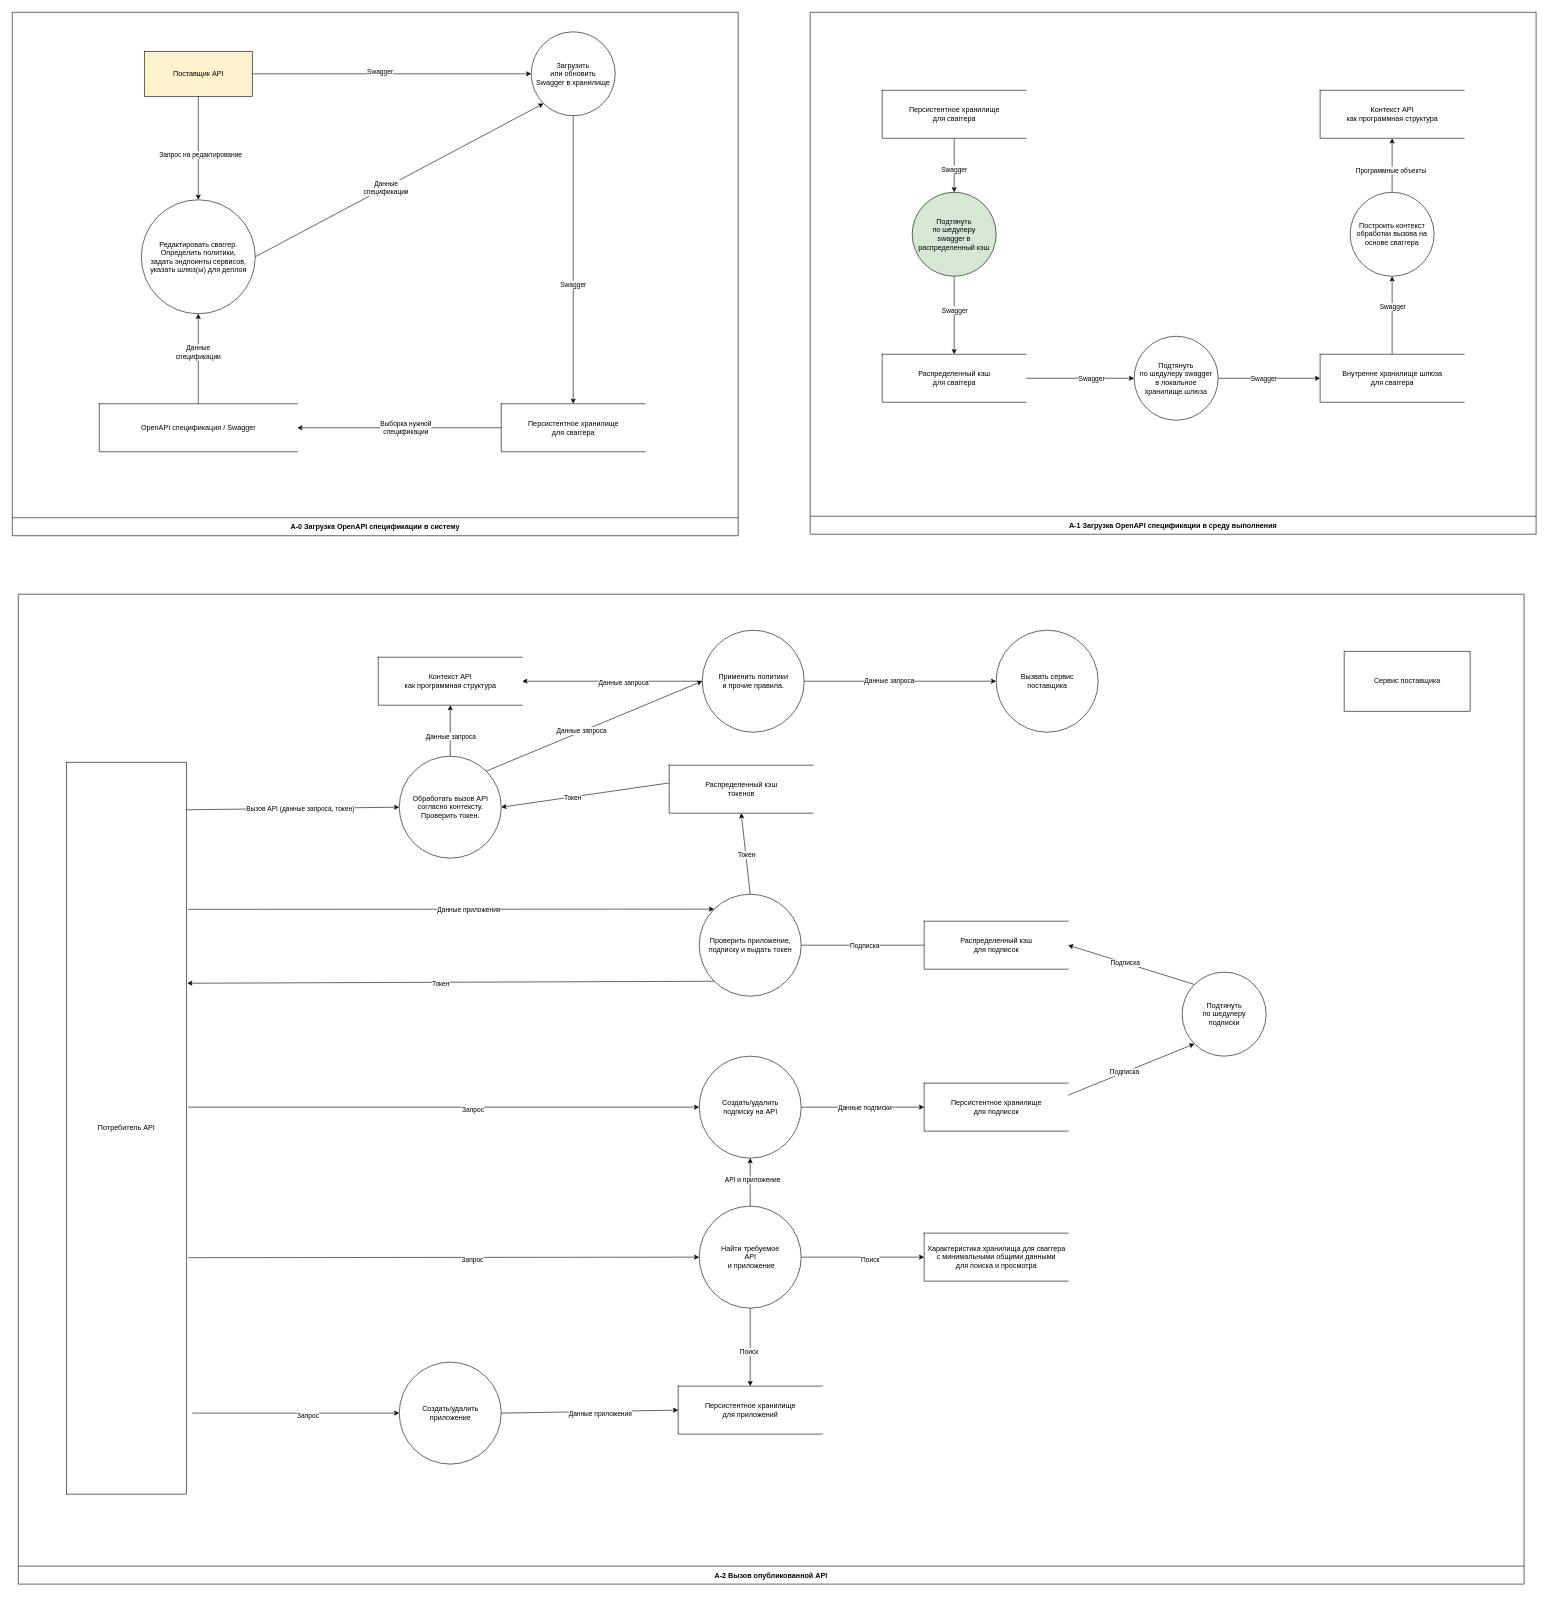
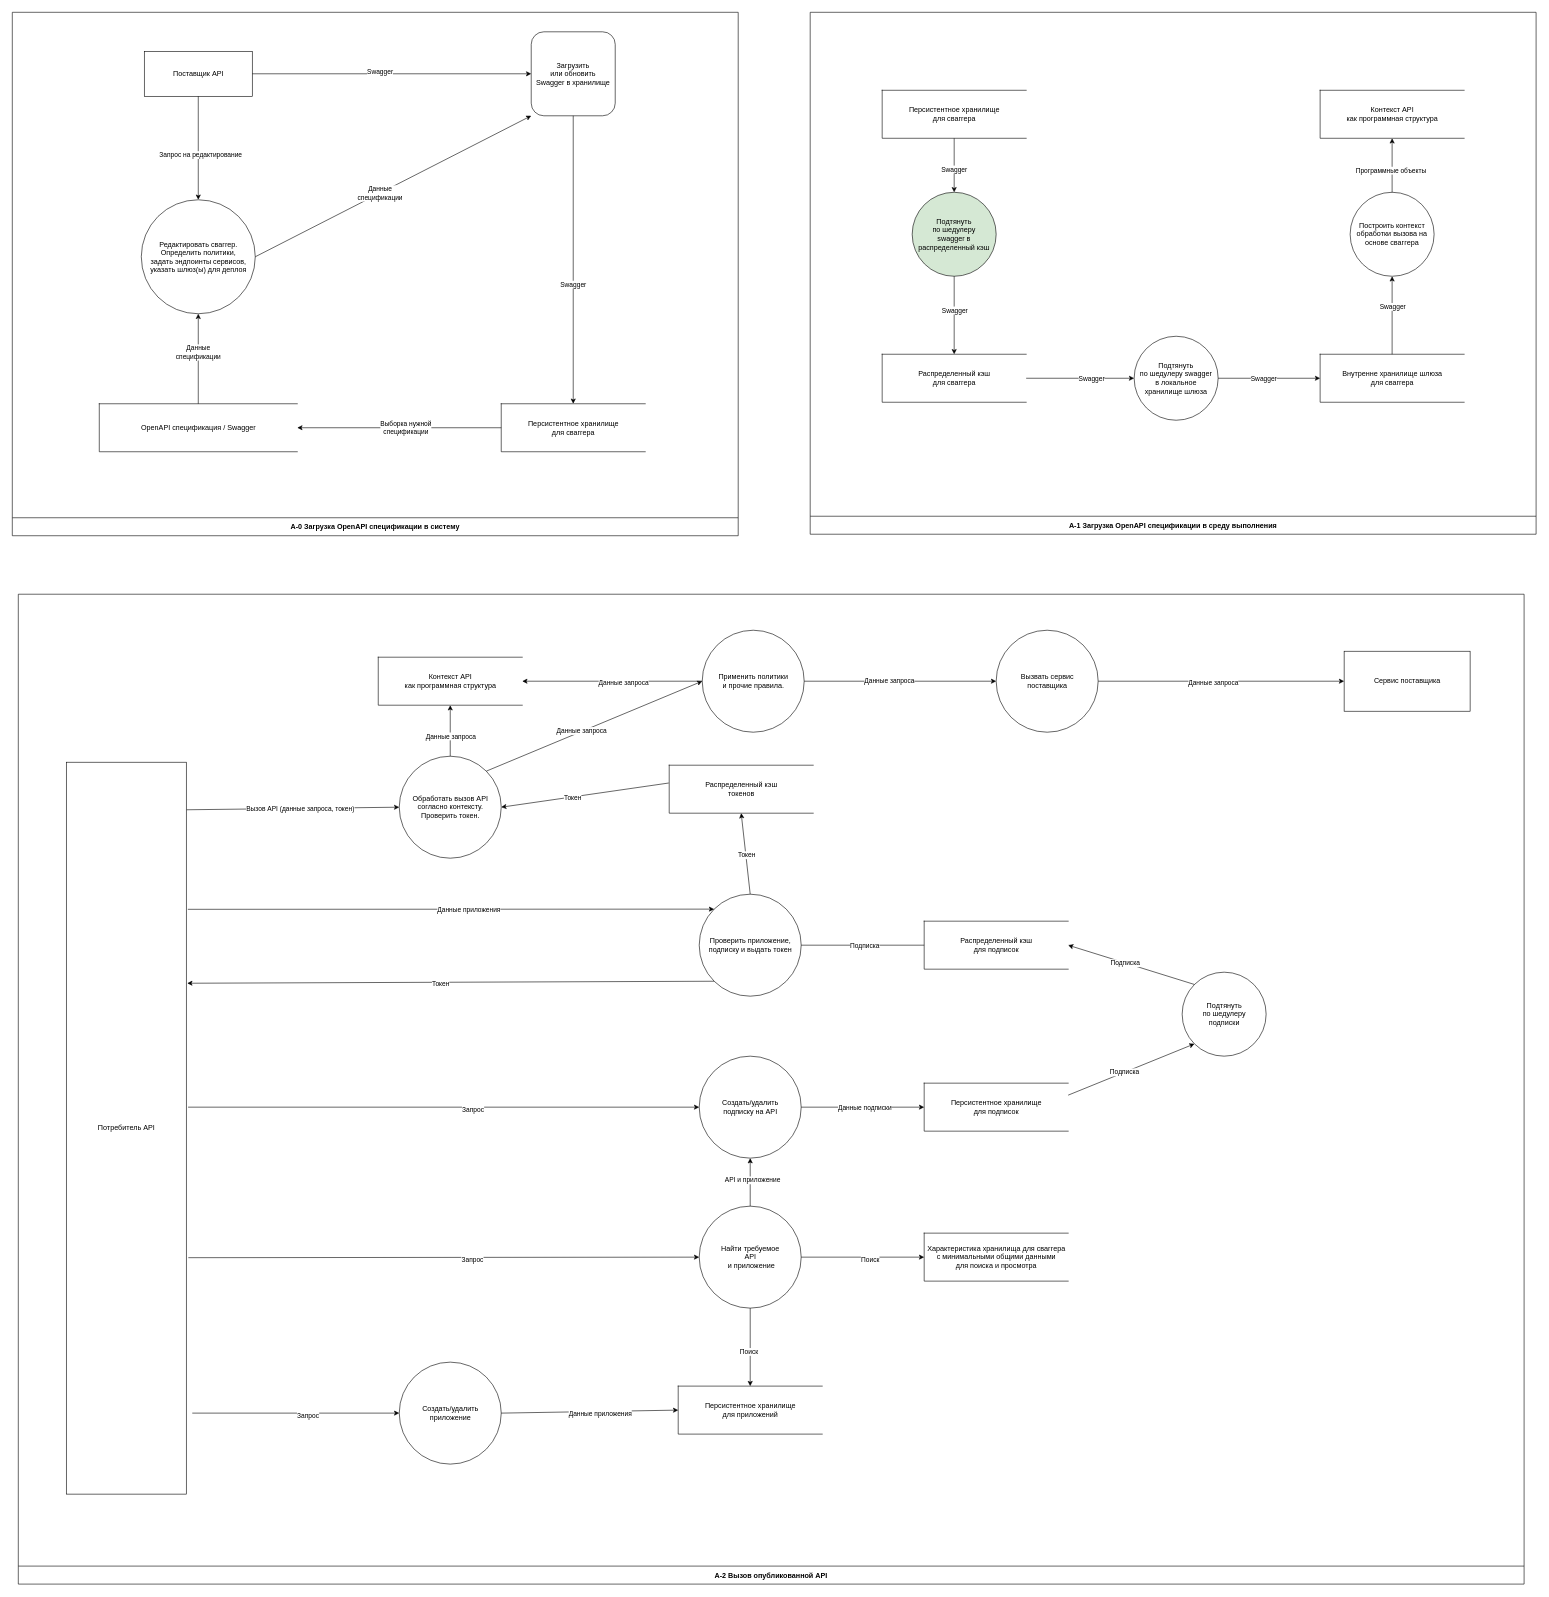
(198, 74) -> (198, 74)
(573, 74) -> (573, 74)
none -> (1213, 681)
